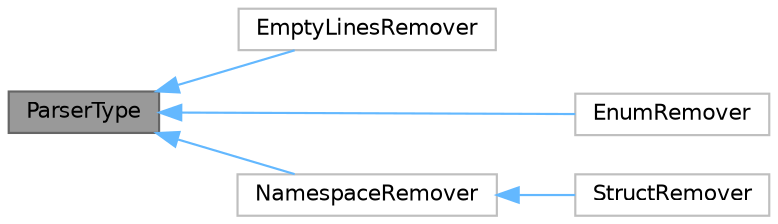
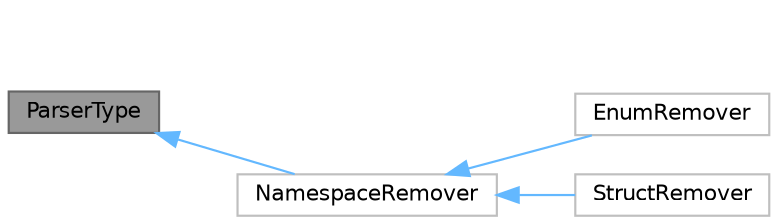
(367, 29) -> none
(378, 113) -> (530, 152)
